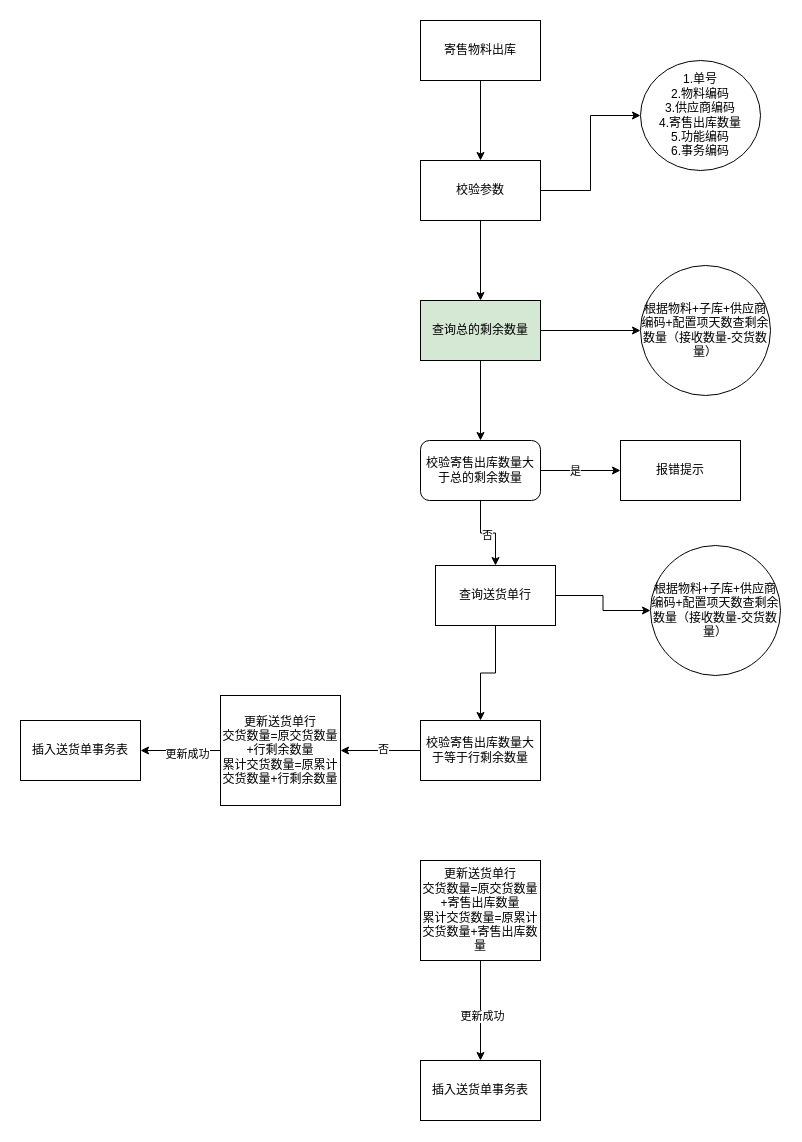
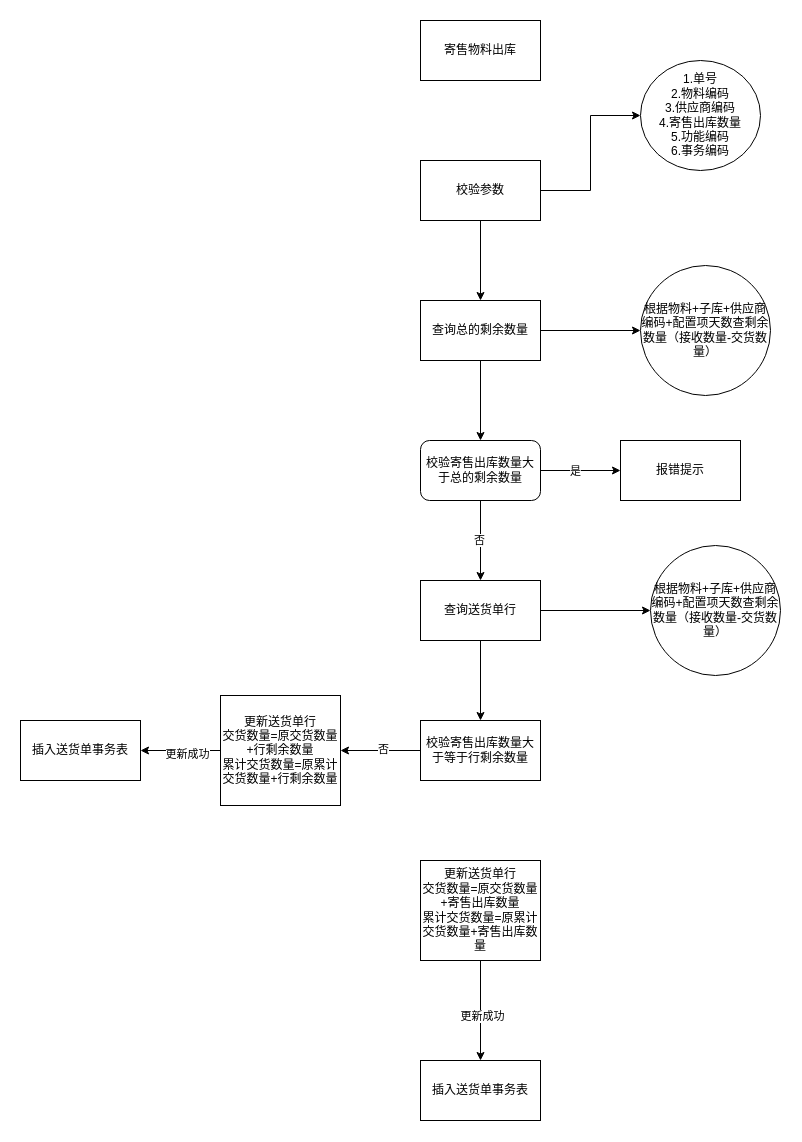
(481, 117) -> none
(481, 331) -> (481, 331)
(496, 596) -> (481, 611)
